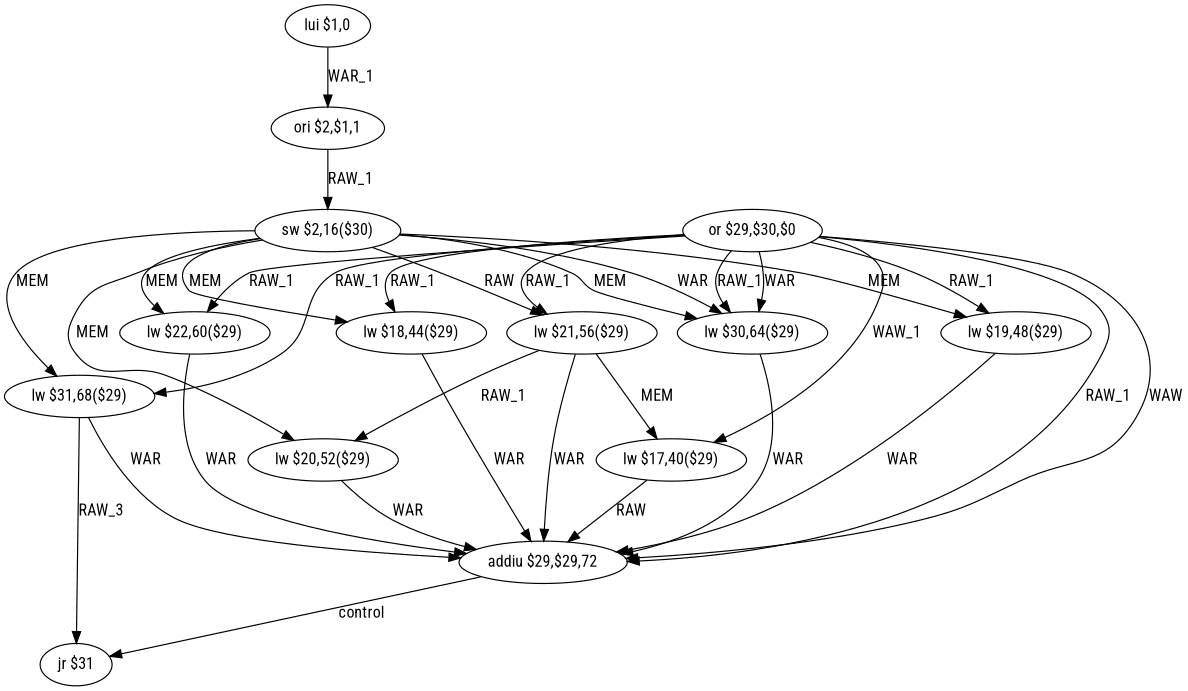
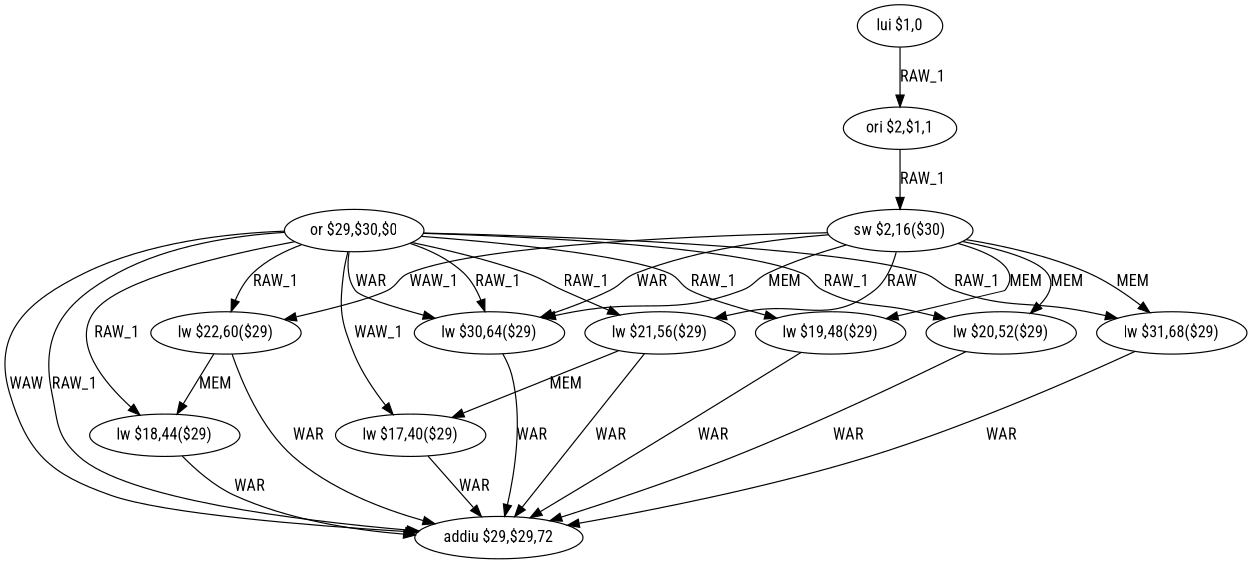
(351, 77) -> (923, 77)
(162, 282) -> (434, 282)
(209, 297) -> (199, 379)
(451, 390) -> (736, 257)
(631, 511) -> (475, 486)
(76, 665) -> none
